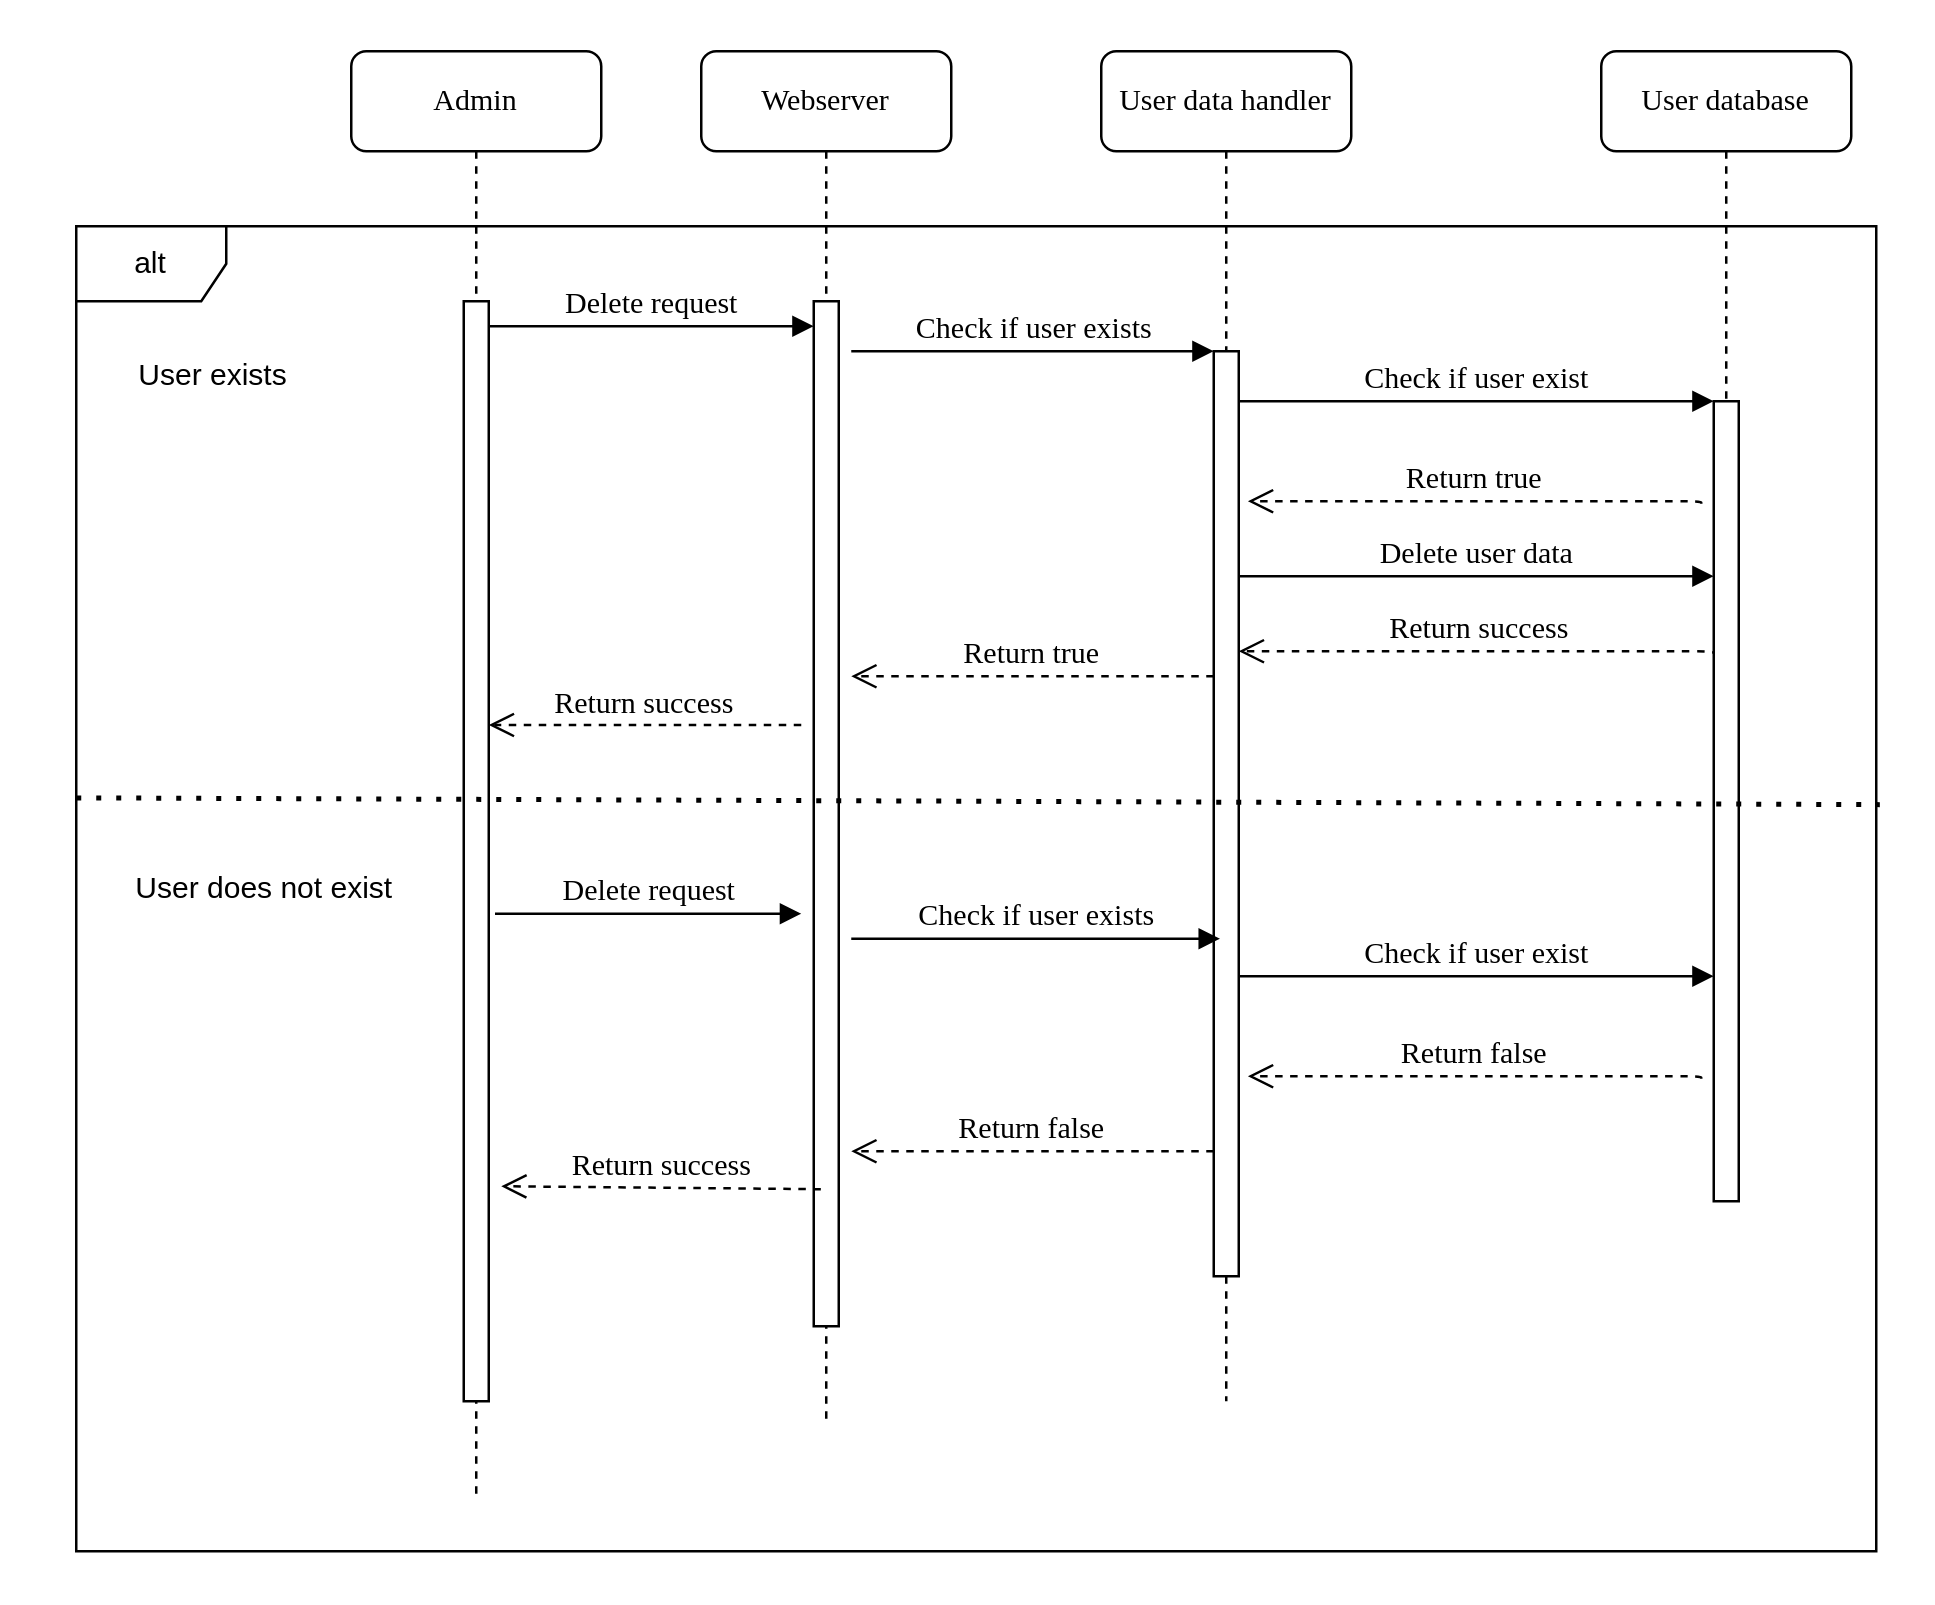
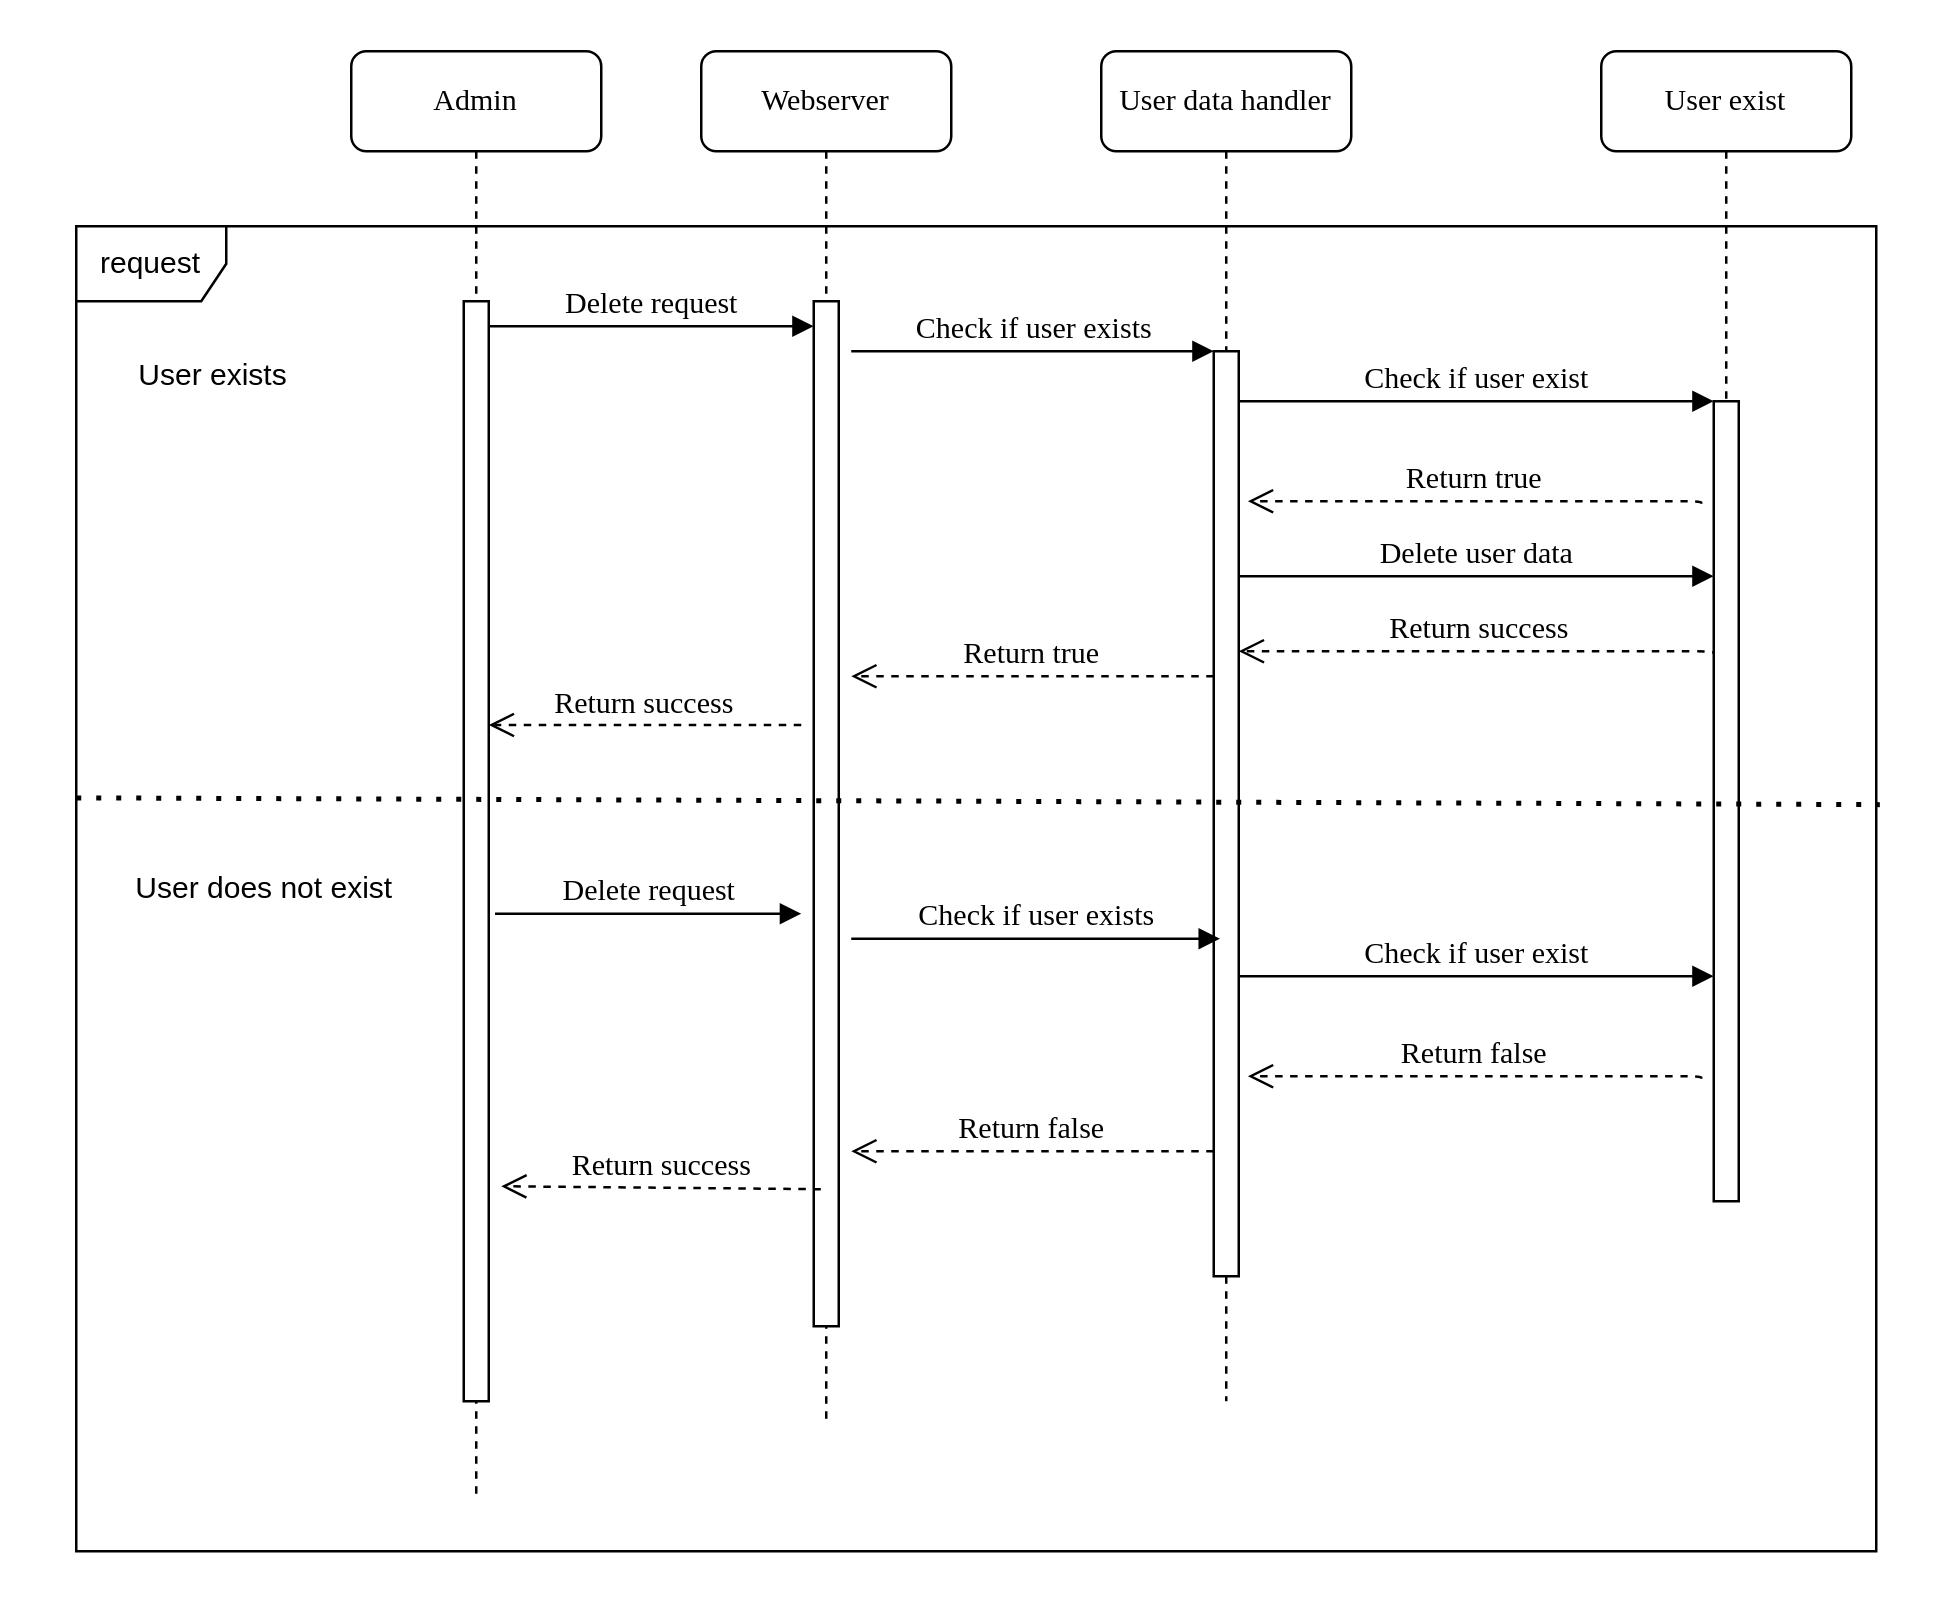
(1726, 101) -> (1726, 101)
(151, 264) -> (151, 264)
